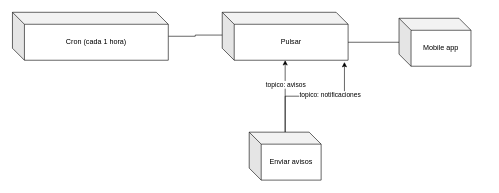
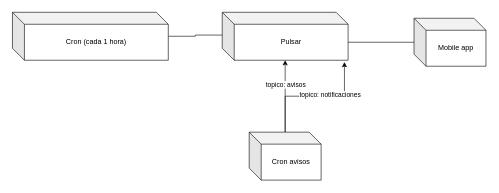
(435, 42) -> (450, 42)
(291, 162) -> (291, 162)
